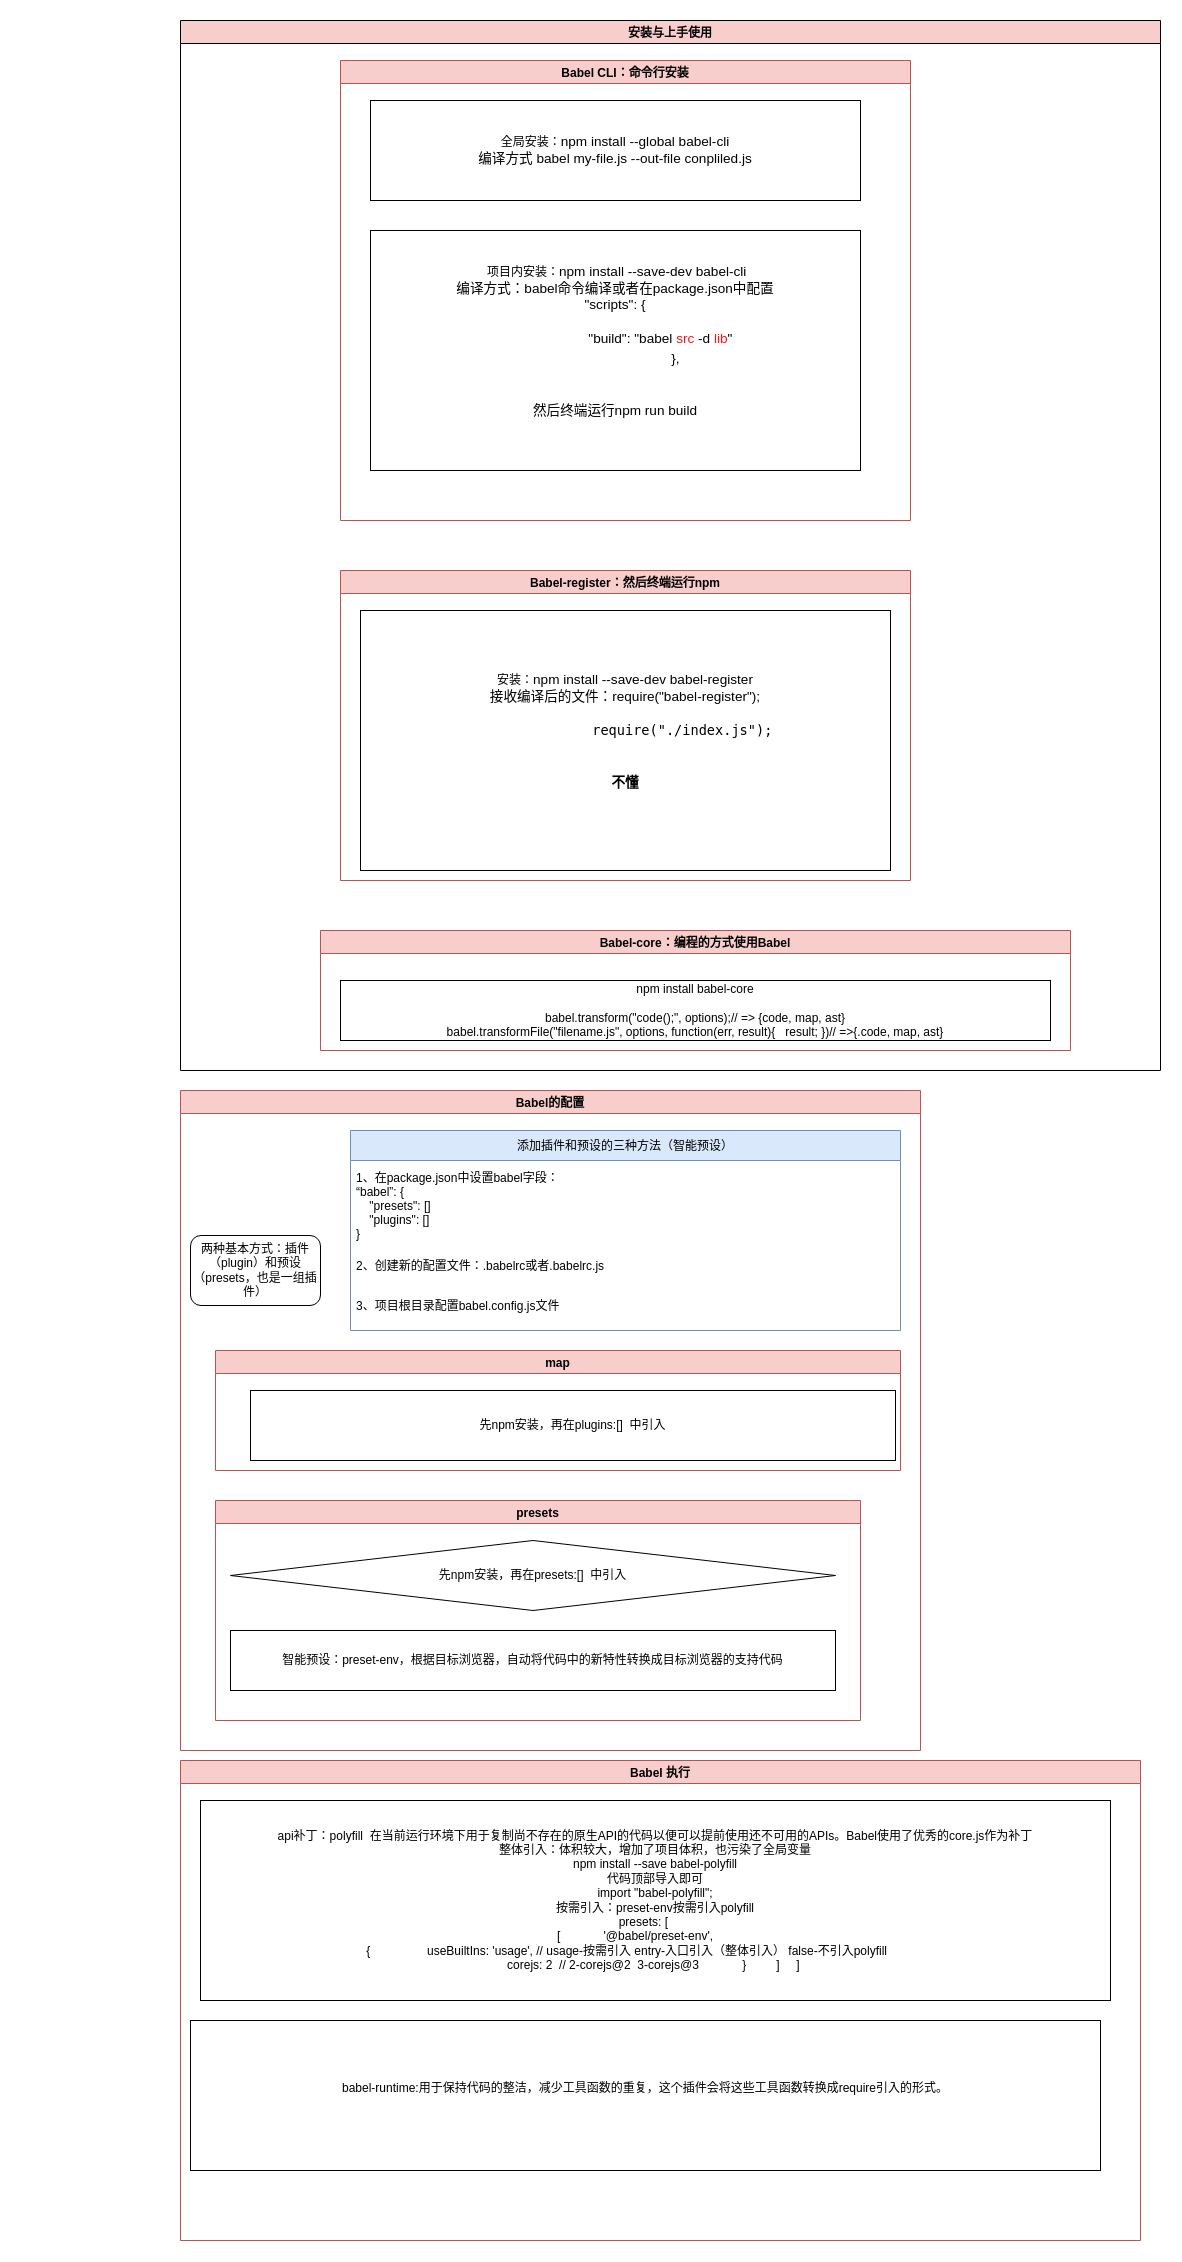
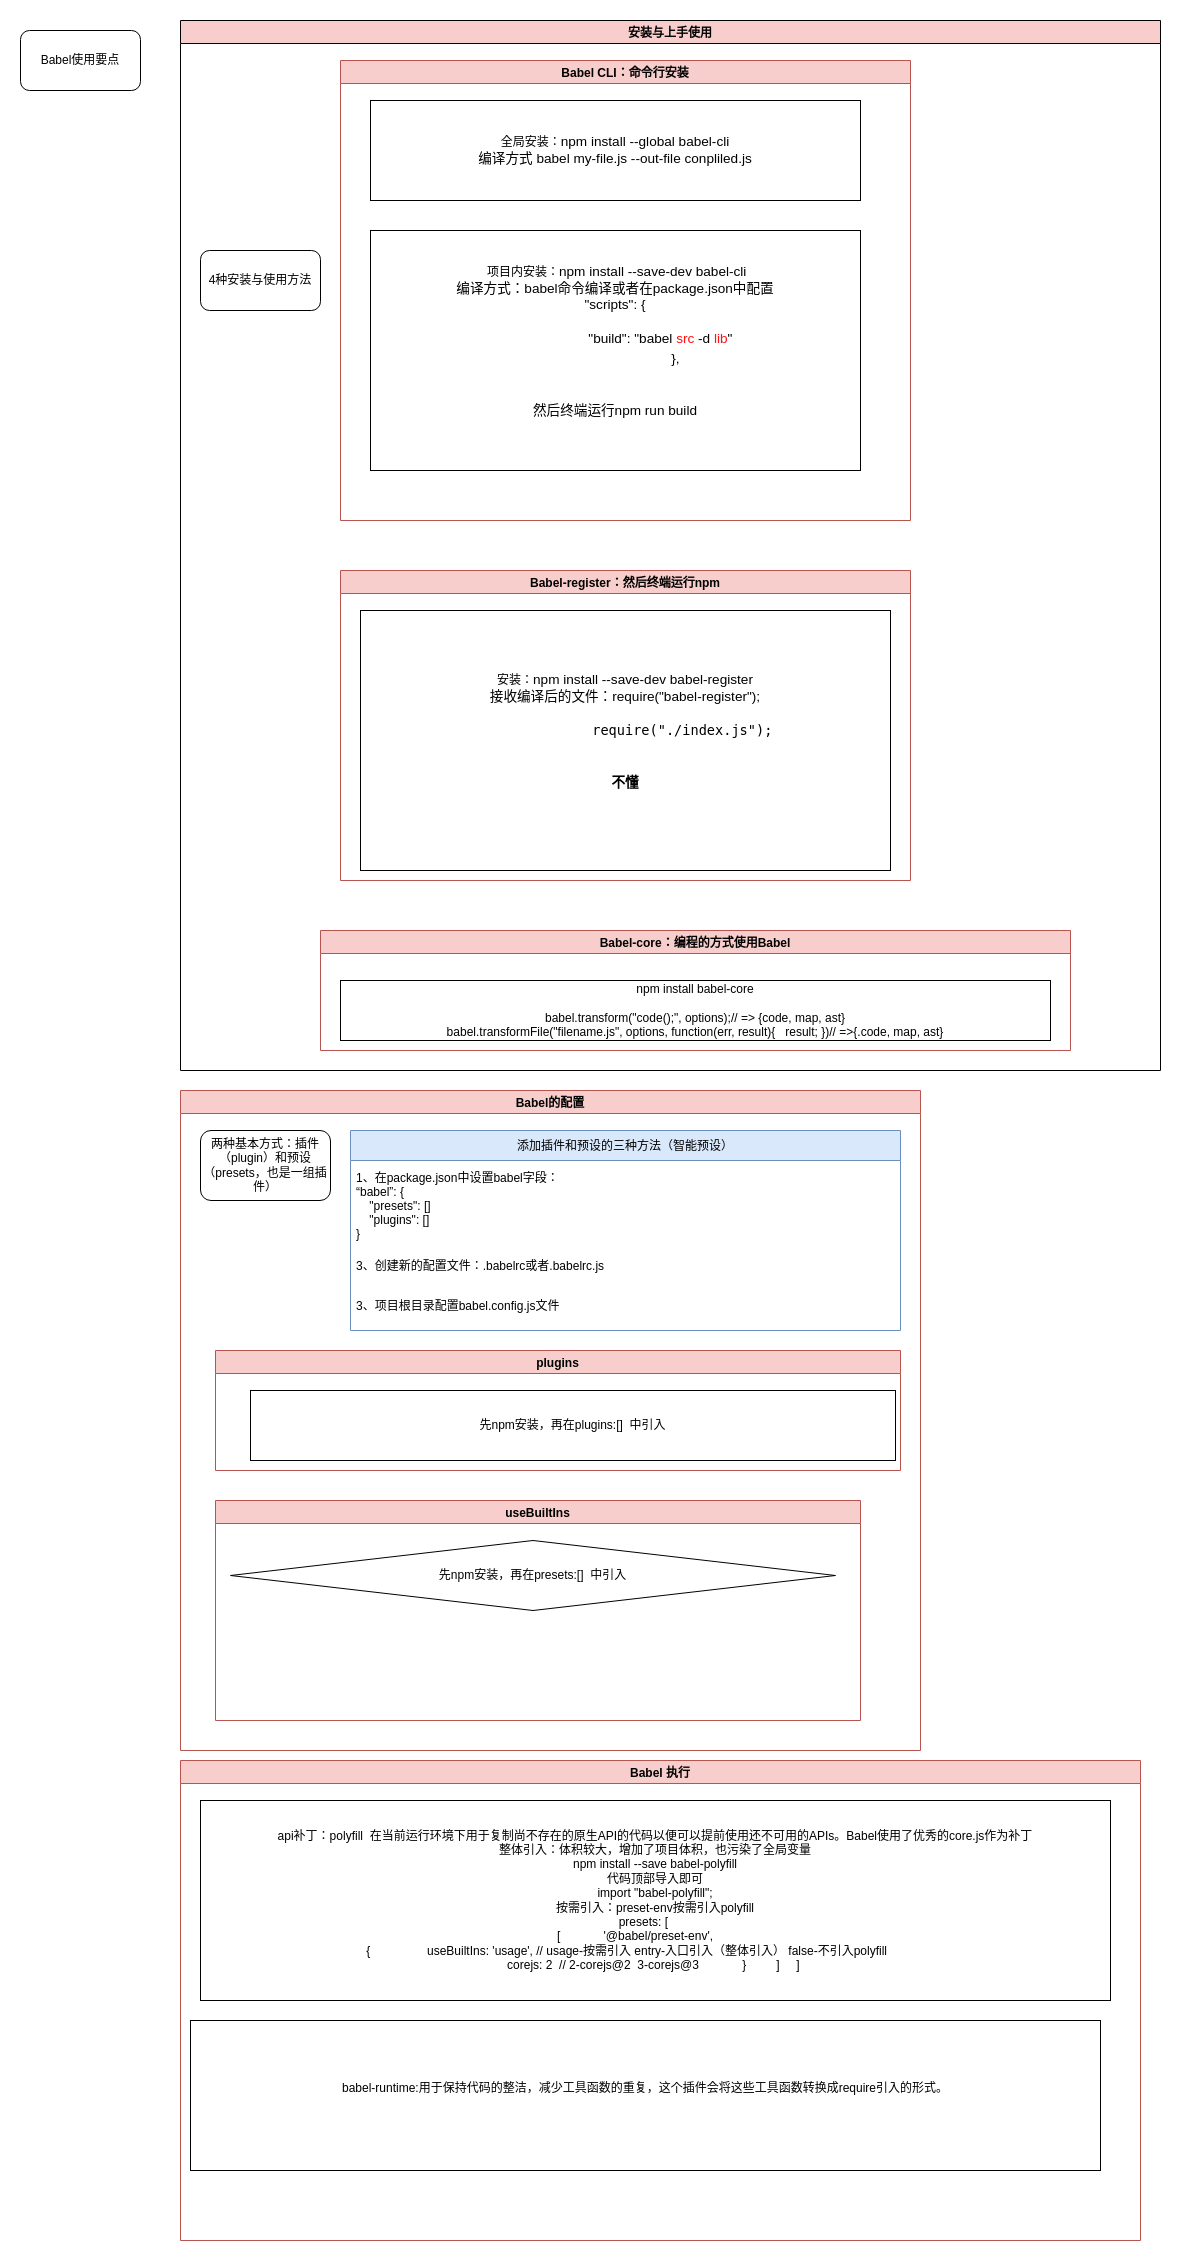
none -> (81, 61)
none -> (261, 281)
(487, 1266) -> (487, 1266)
(256, 1271) -> (266, 1166)
(558, 1363) -> (558, 1363)
(538, 1513) -> (538, 1513)
(533, 1661) -> none
